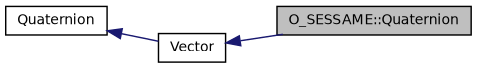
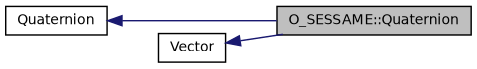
(140, 37) -> (199, 21)
